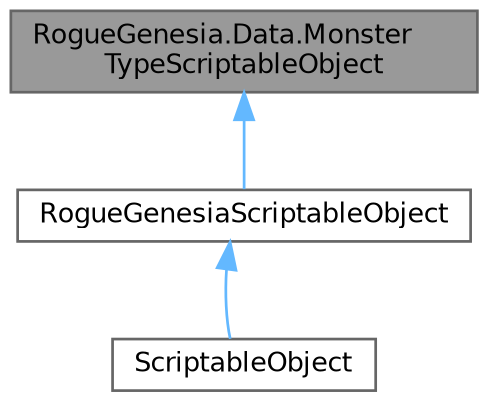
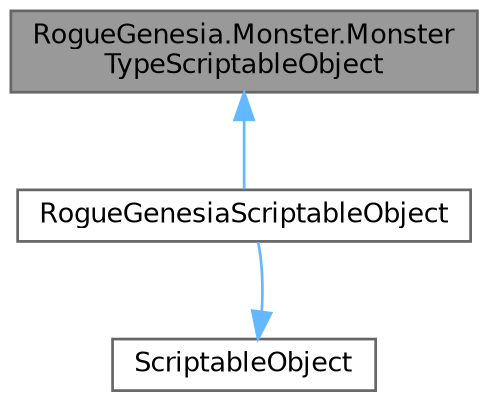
(244, 52) -> (244, 52)
(226, 304) -> (262, 277)
